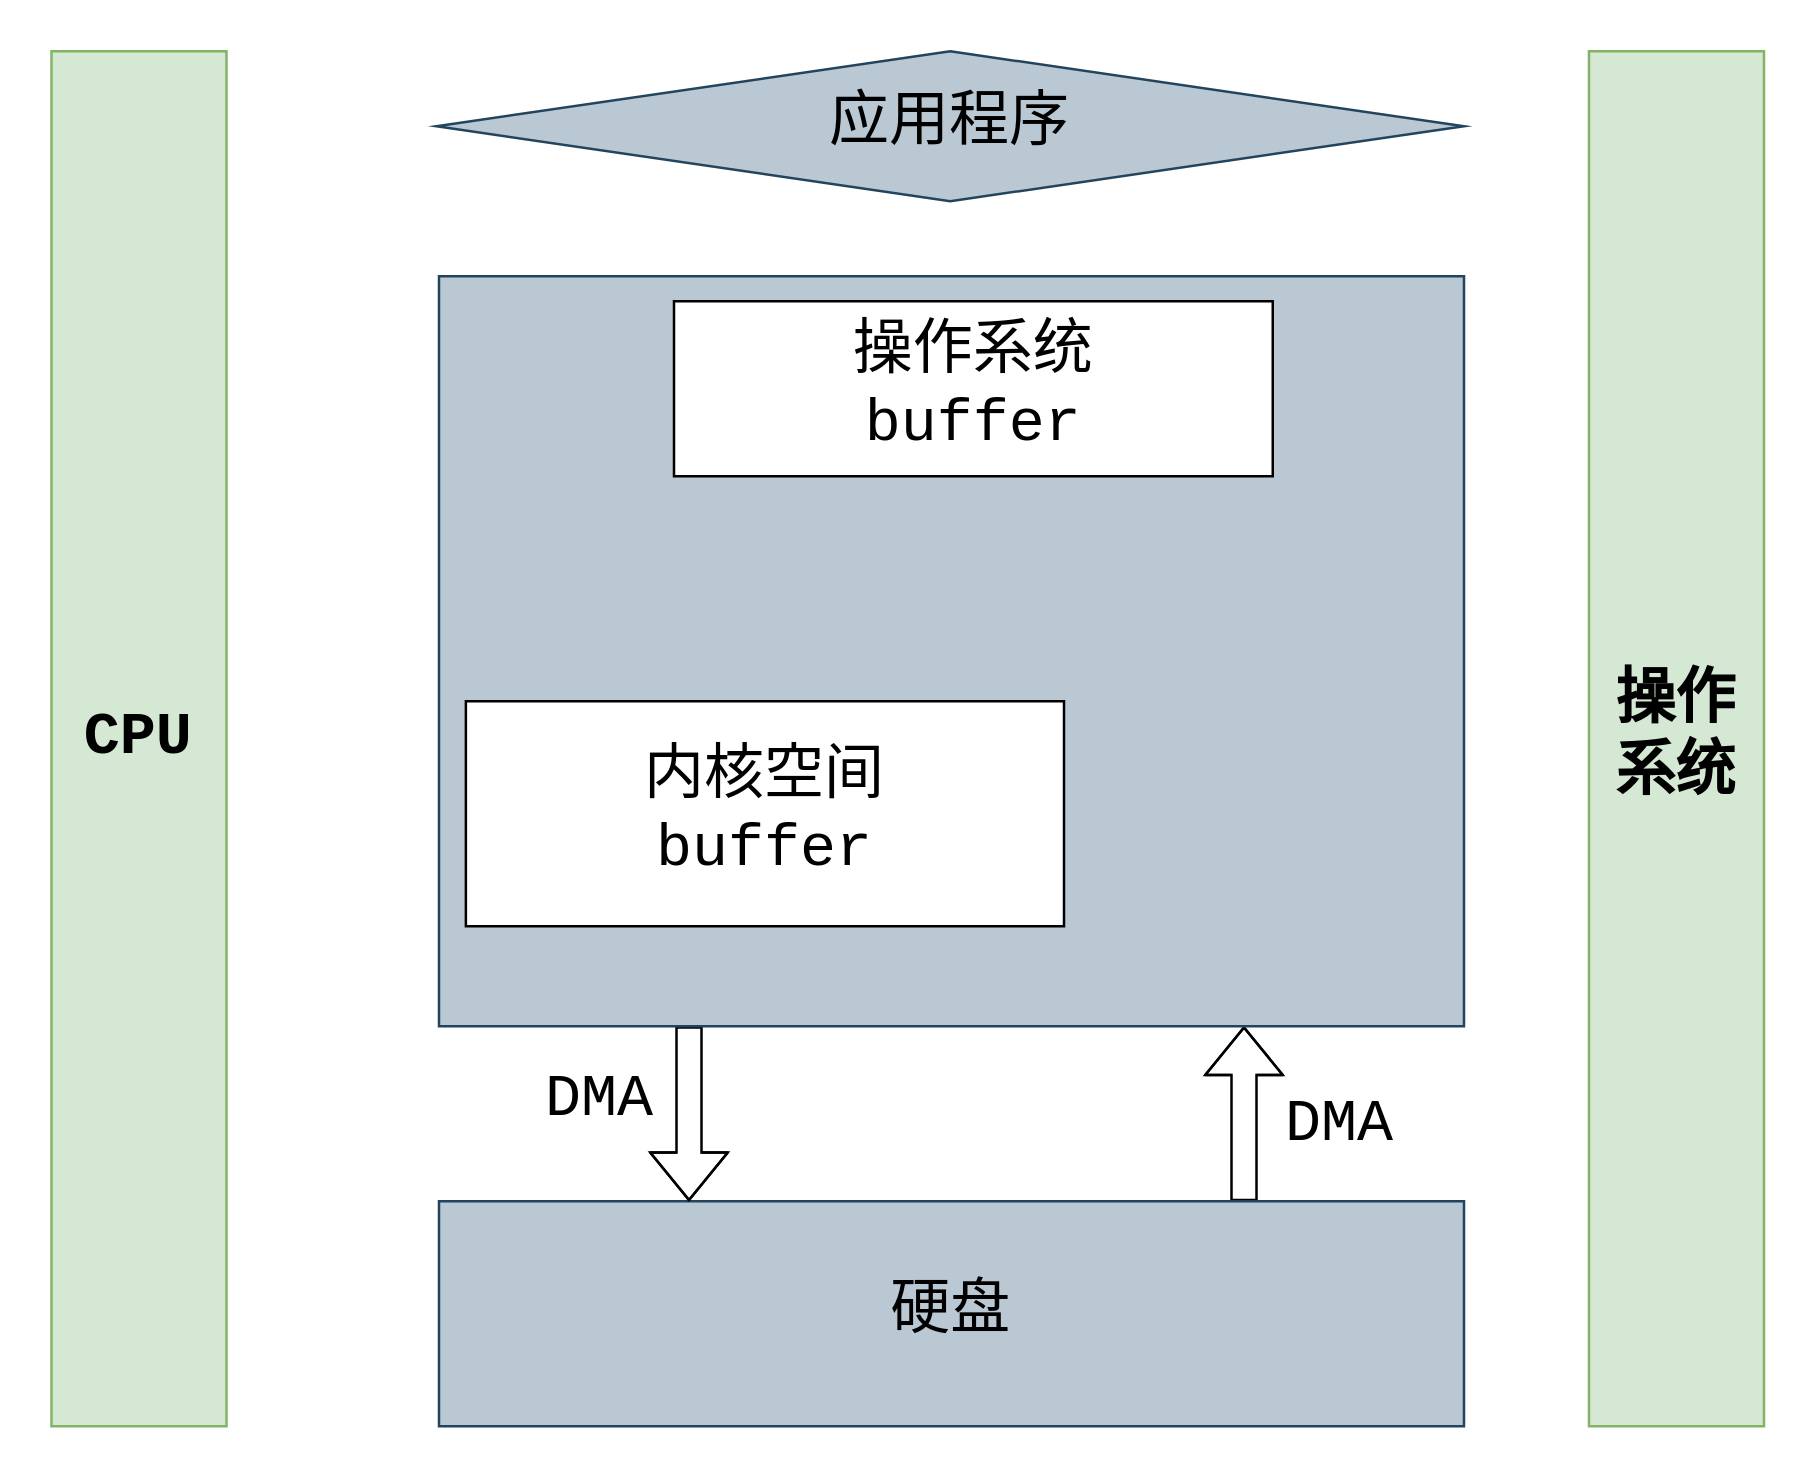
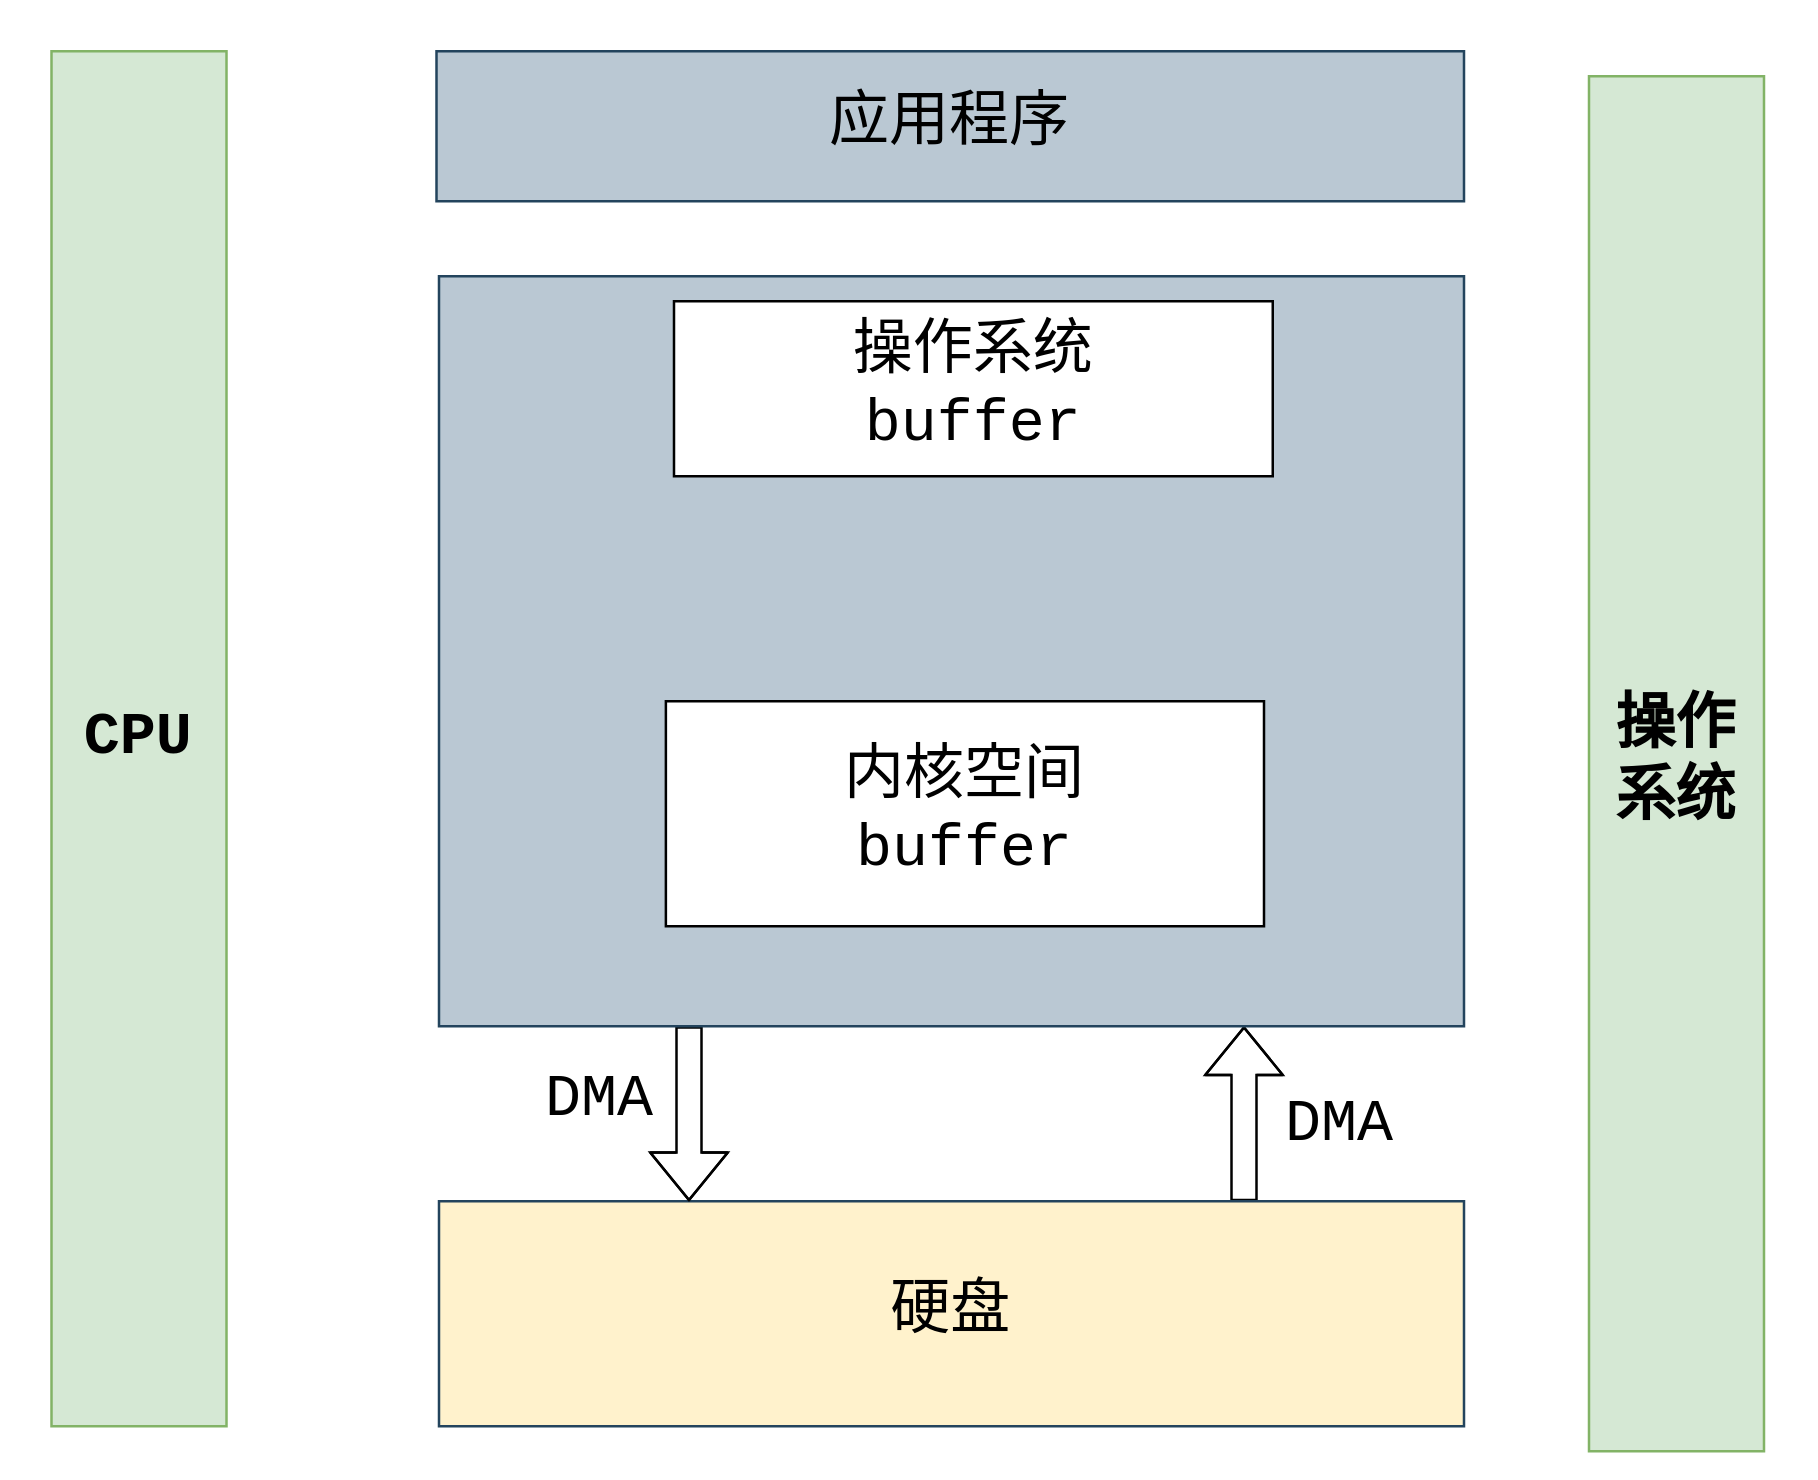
(950, 126) -> (950, 126)
(1676, 739) -> (1676, 764)
(765, 814) -> (965, 814)
(951, 1314) -> (951, 1314)
